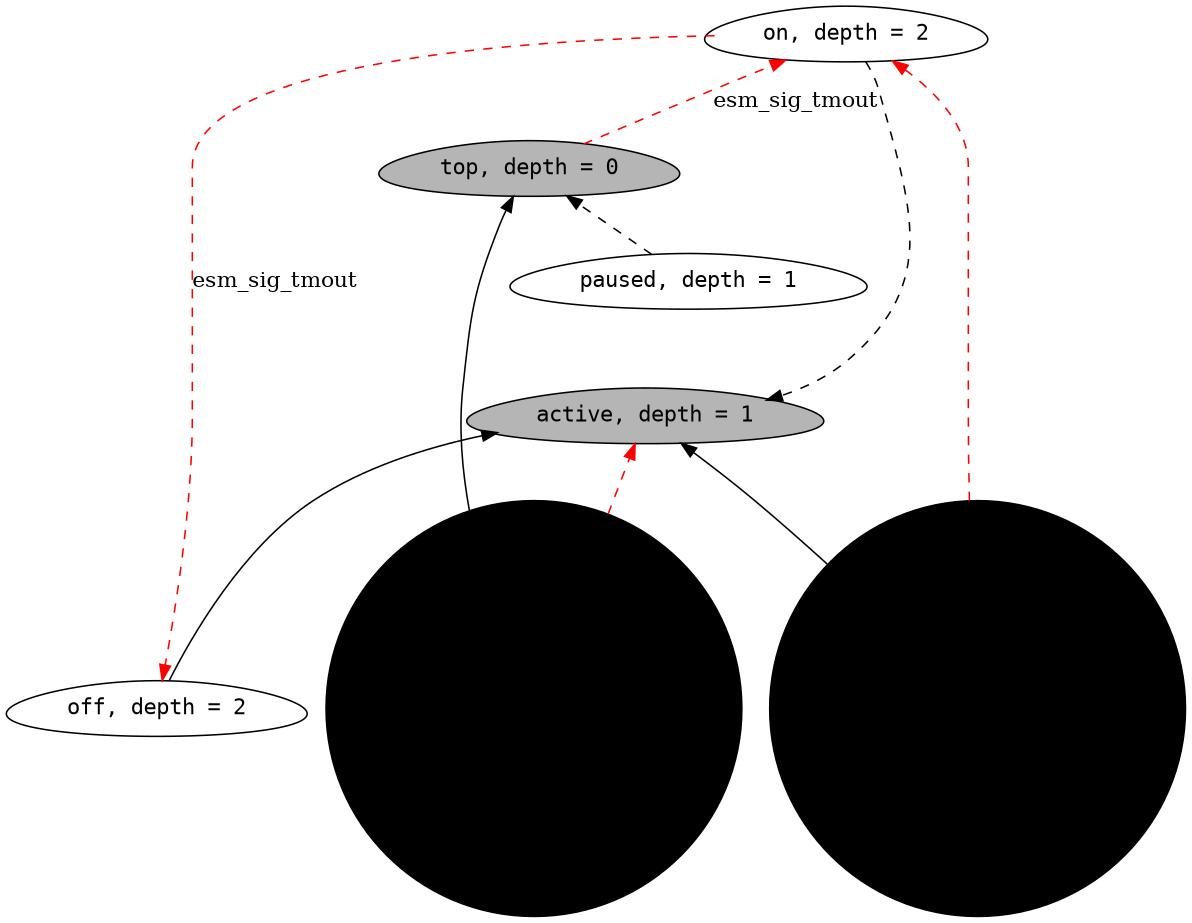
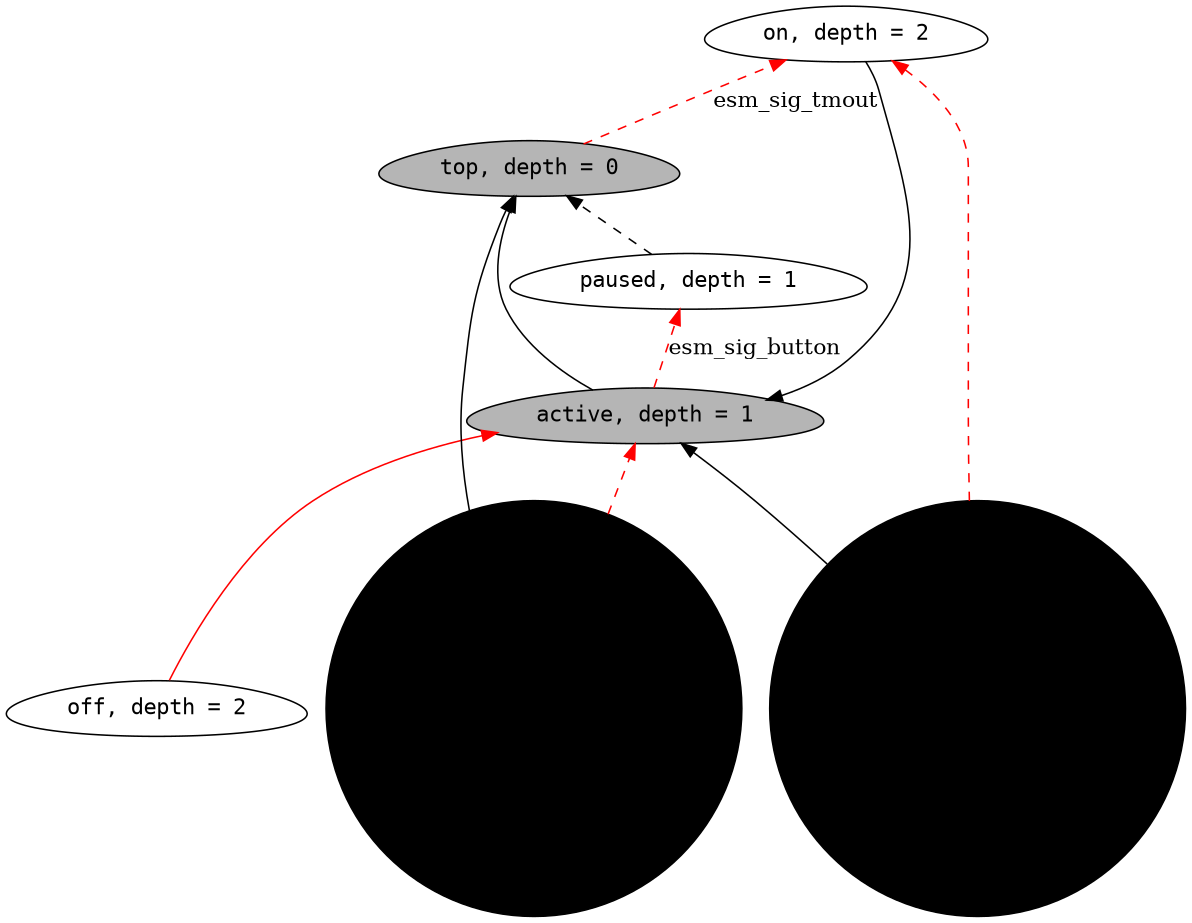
(204, 138) -> none
(908, 255) -> (908, 255)
none -> (511, 318)
none -> (664, 356)
(293, 516) -> (293, 516)
